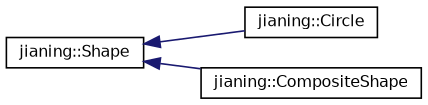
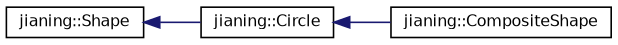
(180, 66) -> (370, 22)
